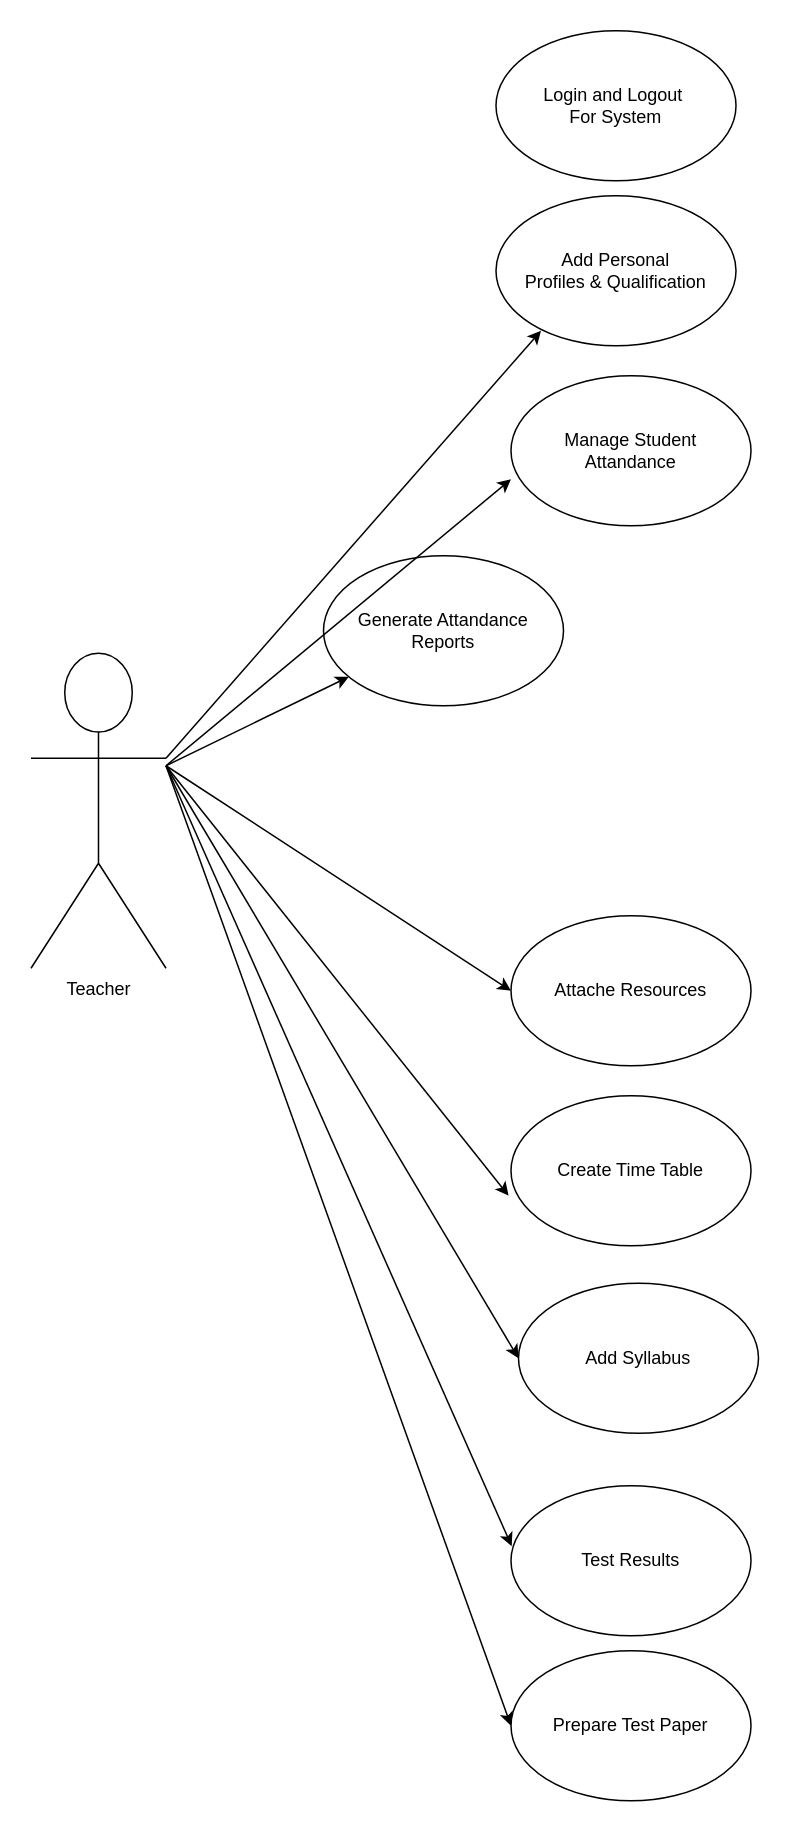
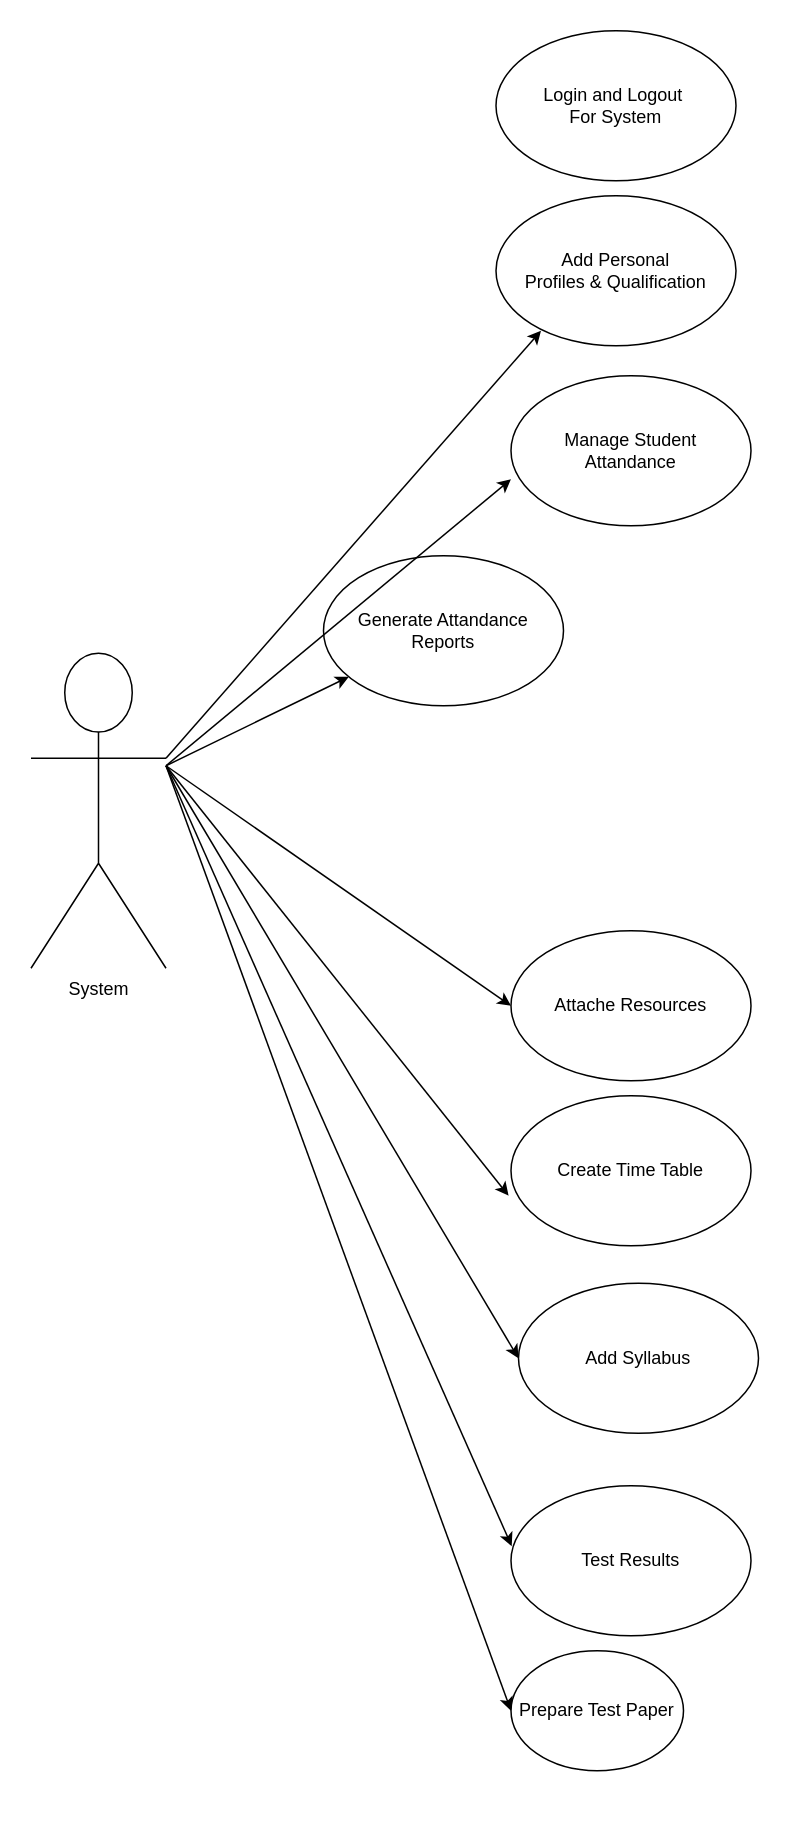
(99, 990) -> (99, 990)
(631, 991) -> (631, 1006)
(631, 1726) -> (597, 1711)
